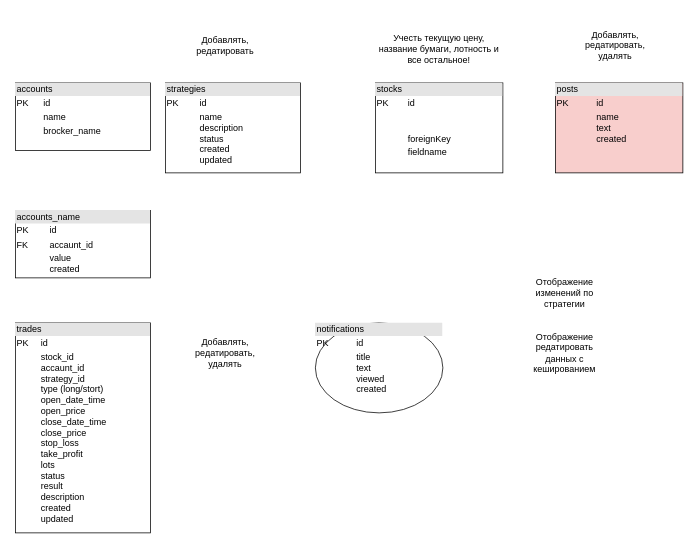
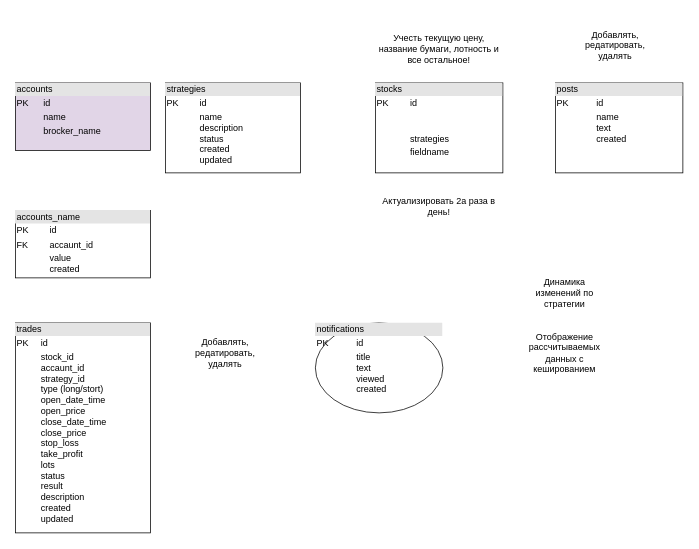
(225, 45) -> none
(399, 104) -> (399, 104)
(83, 117) -> (83, 117)
(619, 128) -> (619, 128)
none -> (439, 207)
(565, 293) -> (565, 293)
(565, 353) -> (565, 353)
